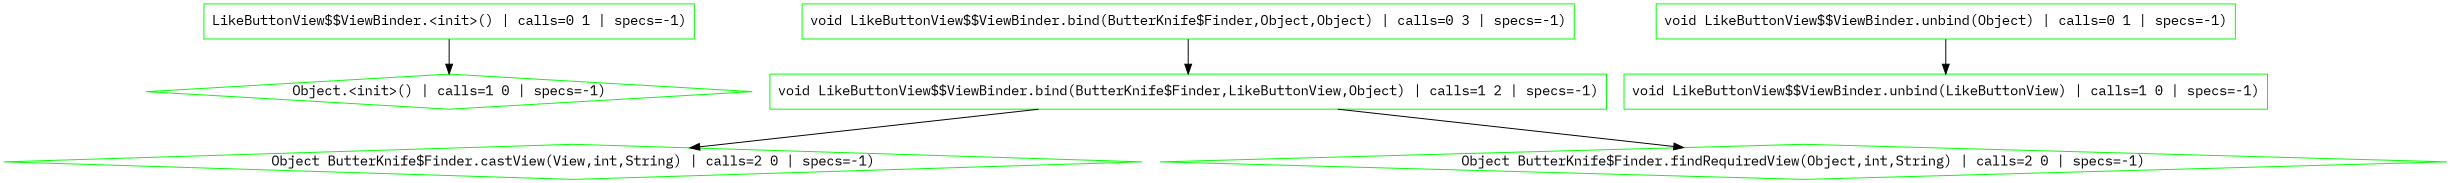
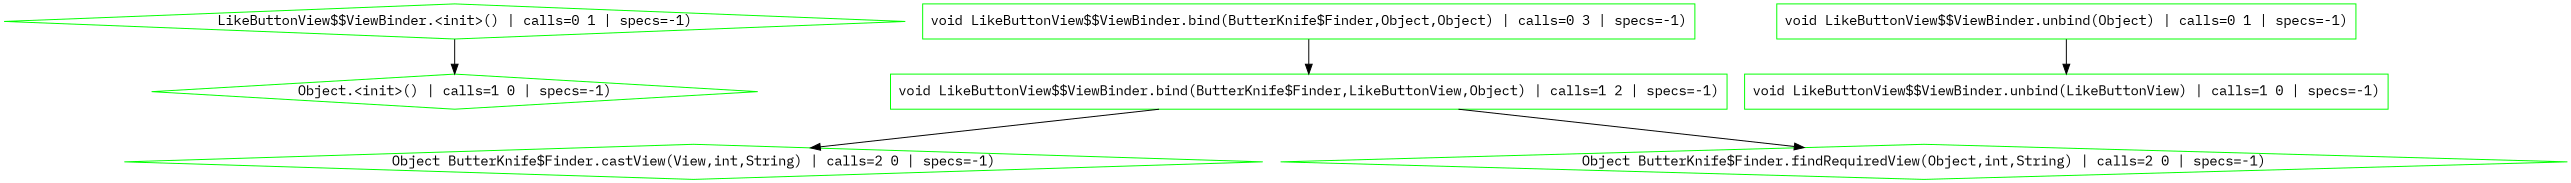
(449, 21) -> (455, 21)
